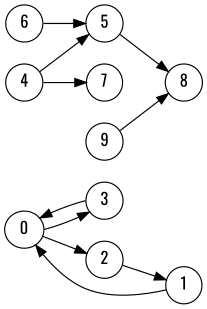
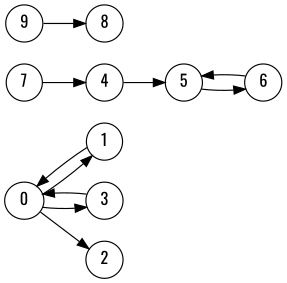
(139, 49) -> (218, 90)
(59, 83) -> (58, 83)
(139, 271) -> (64, 179)
